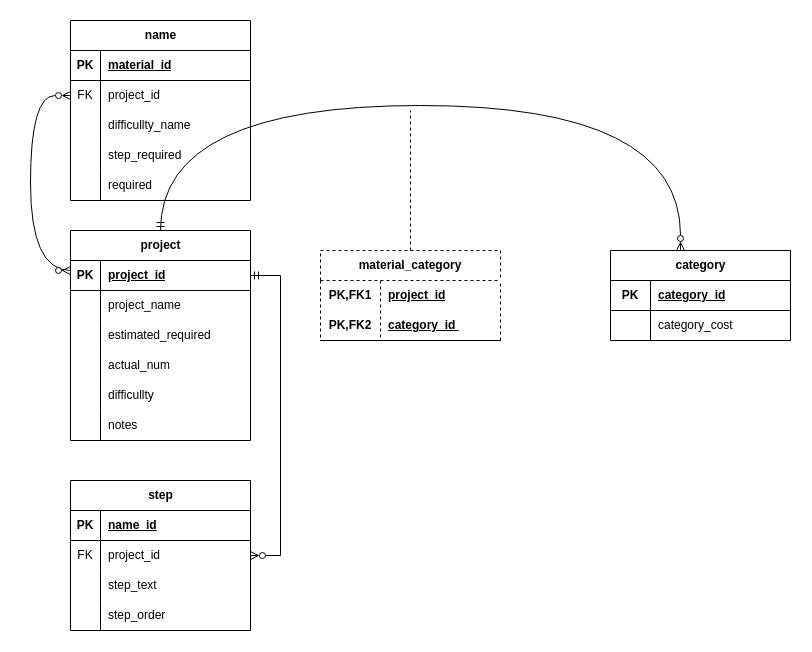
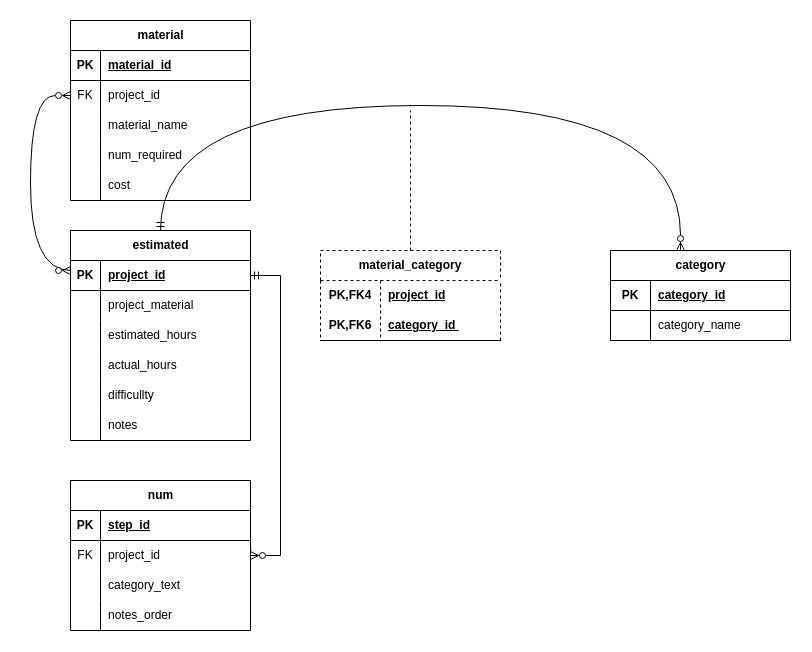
(161, 36) -> (161, 36)
(156, 126) -> (149, 126)
(151, 156) -> (147, 156)
(134, 186) -> (122, 186)
(161, 246) -> (161, 246)
(351, 296) -> (351, 296)
(149, 306) -> (159, 306)
(351, 326) -> (351, 326)
(702, 326) -> (702, 326)
(166, 336) -> (157, 336)
(141, 366) -> (147, 366)
(161, 496) -> (161, 496)
(130, 526) -> (130, 526)
(139, 586) -> (152, 586)
(142, 616) -> (145, 616)
